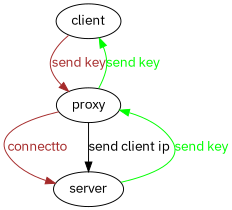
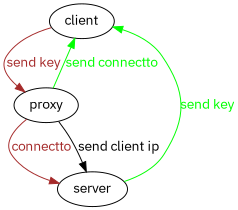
(133, 63) -> (112, 63)
(174, 152) -> (181, 105)
